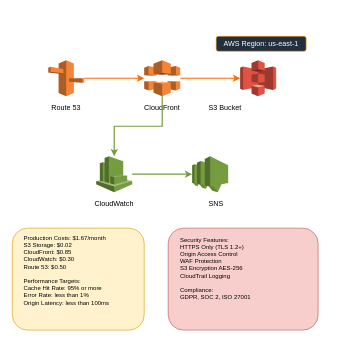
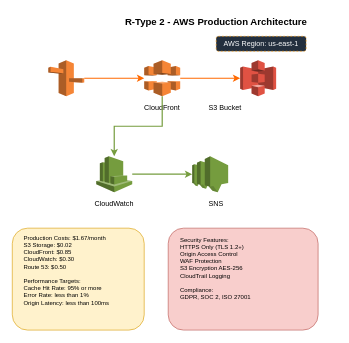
none -> (216, 21)
(261, 44) -> (261, 44)
(66, 108) -> none
